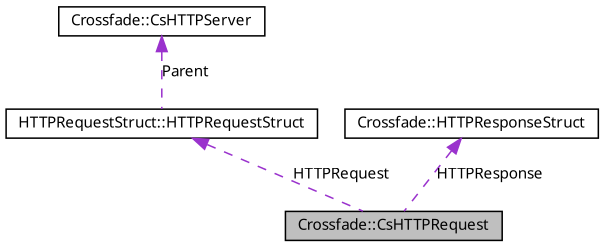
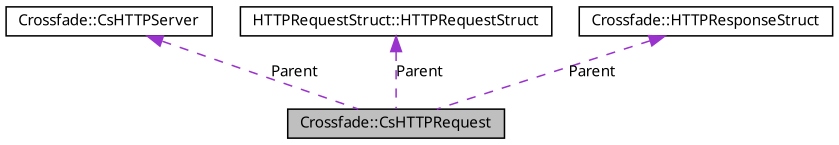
(162, 80) -> (260, 75)
(342, 175) -> (420, 73)
(490, 175) -> (592, 73)
